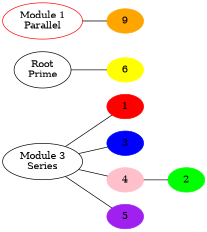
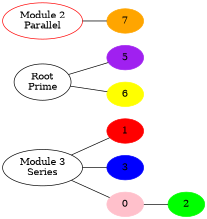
(43, 21) -> (43, 21)
(125, 21) -> (125, 21)
(125, 180) -> (125, 204)
(89, 192) -> (88, 69)
